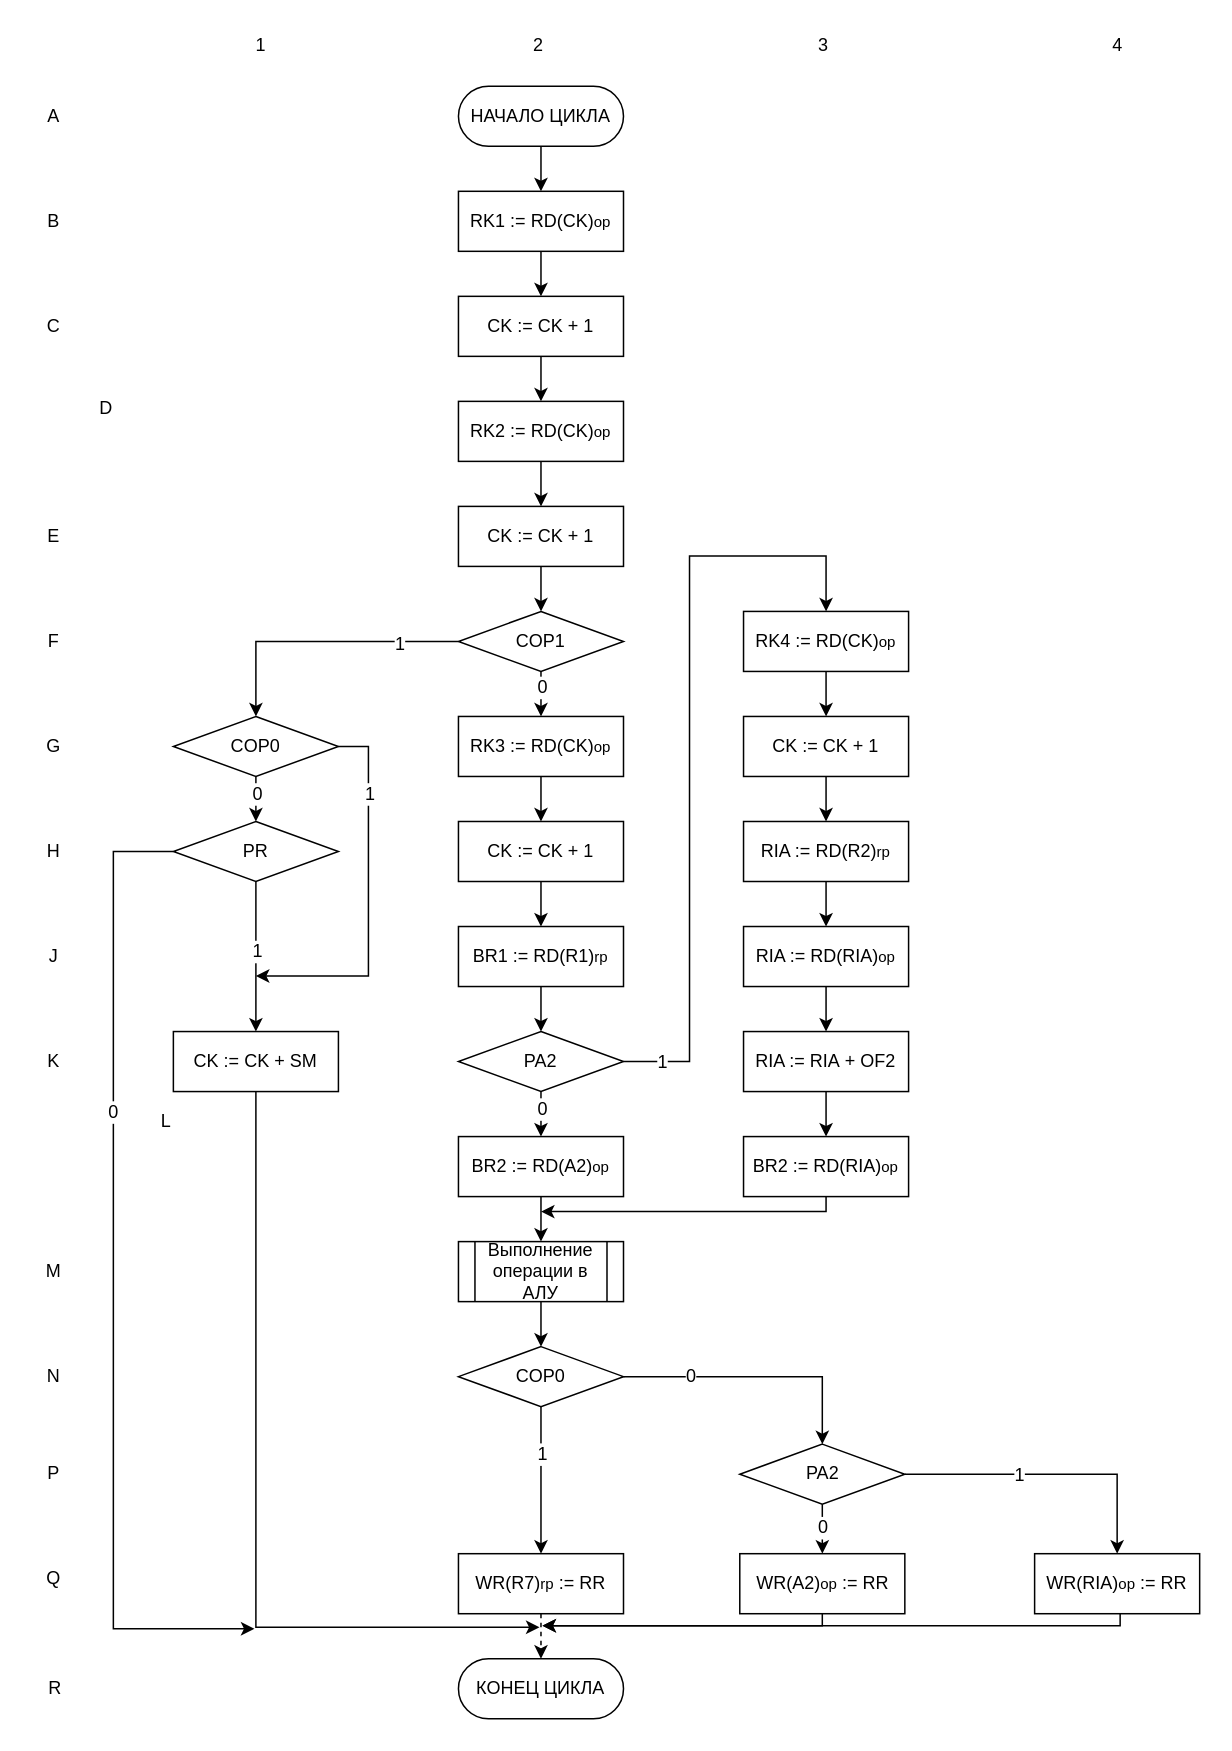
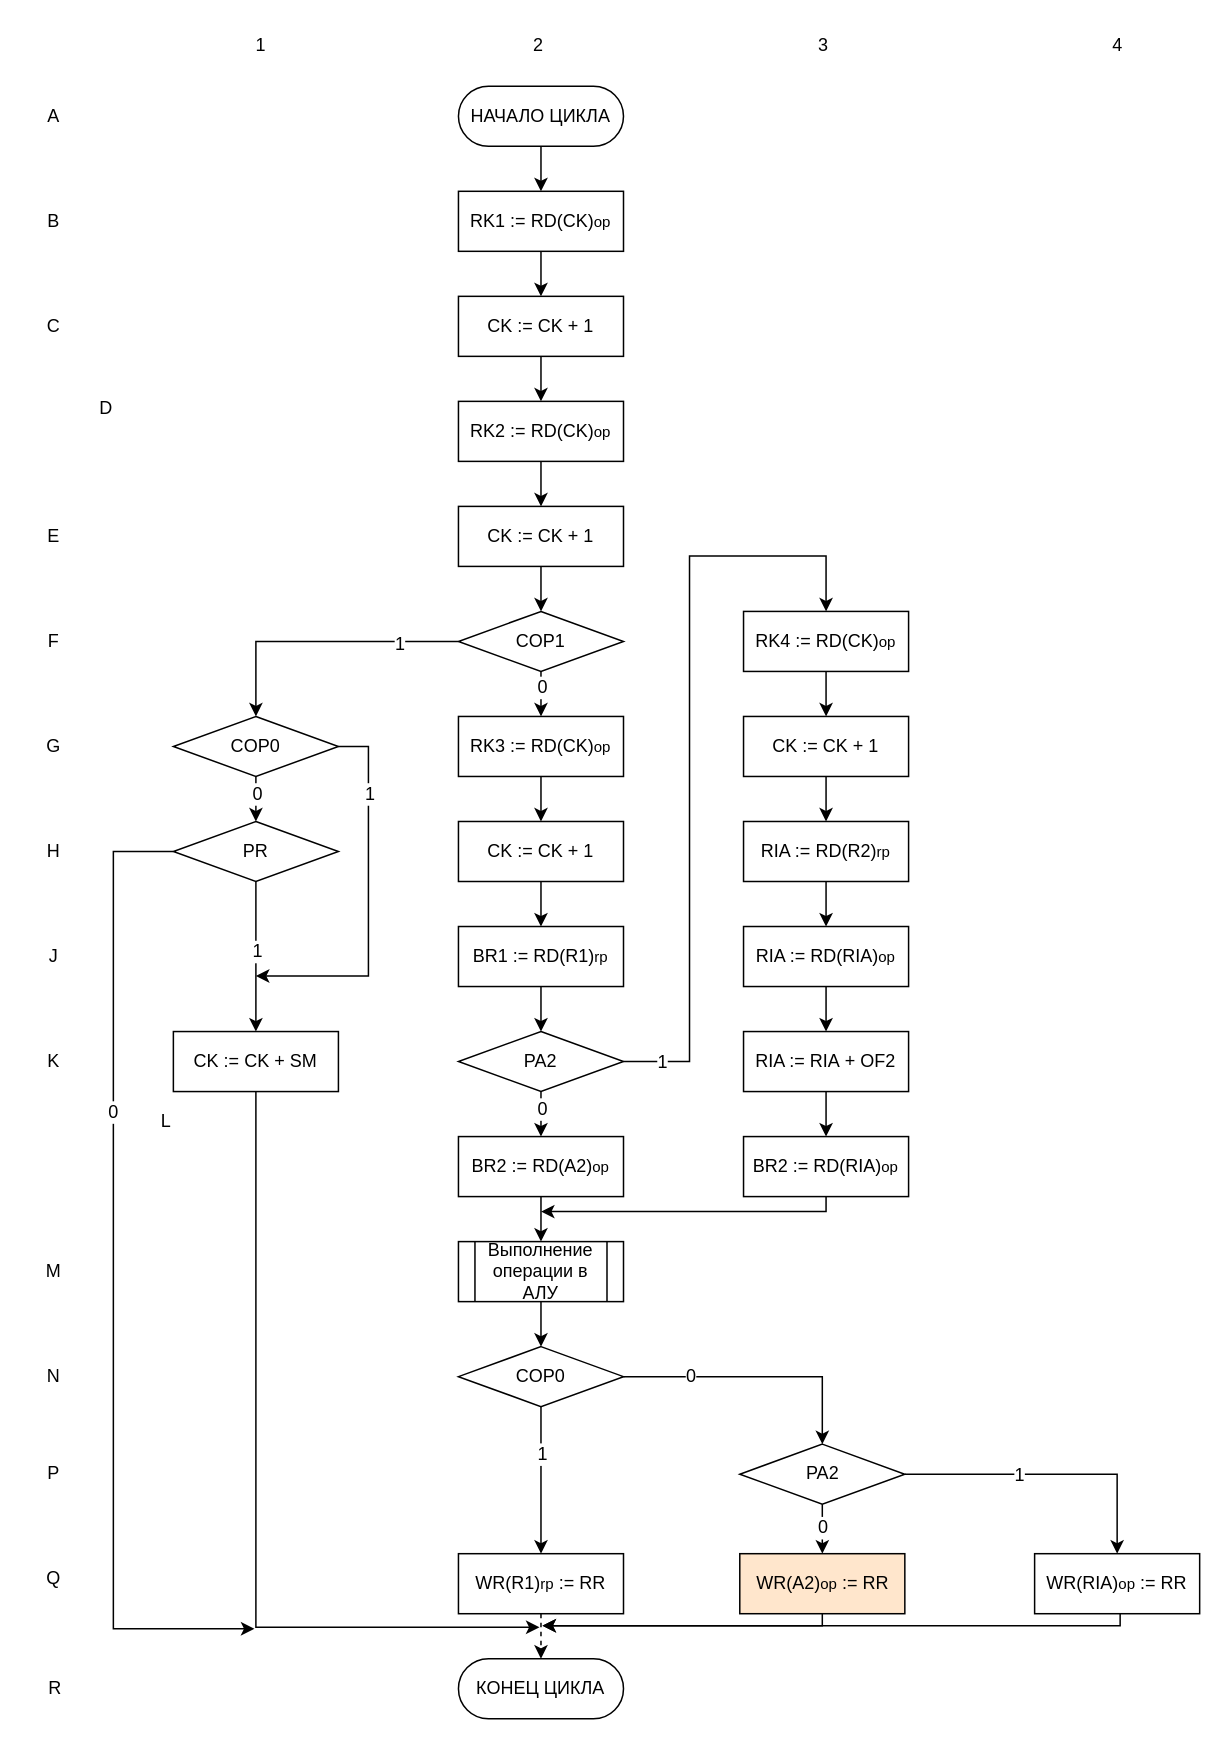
(541, 1583) -> (541, 1583)
(822, 1583) -> (822, 1583)
